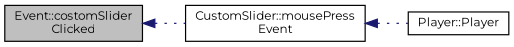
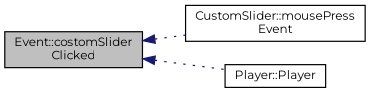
(393, 23) -> (190, 65)
